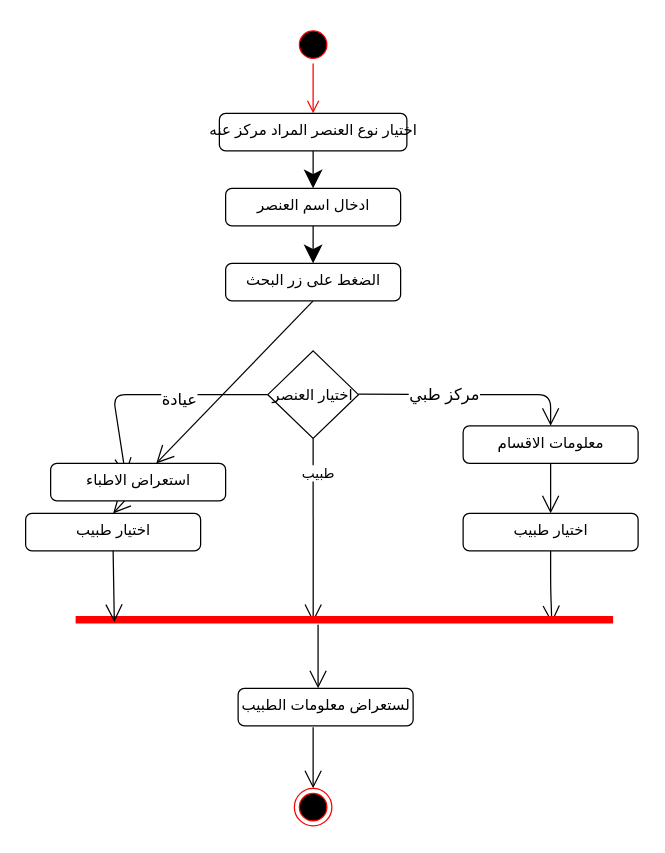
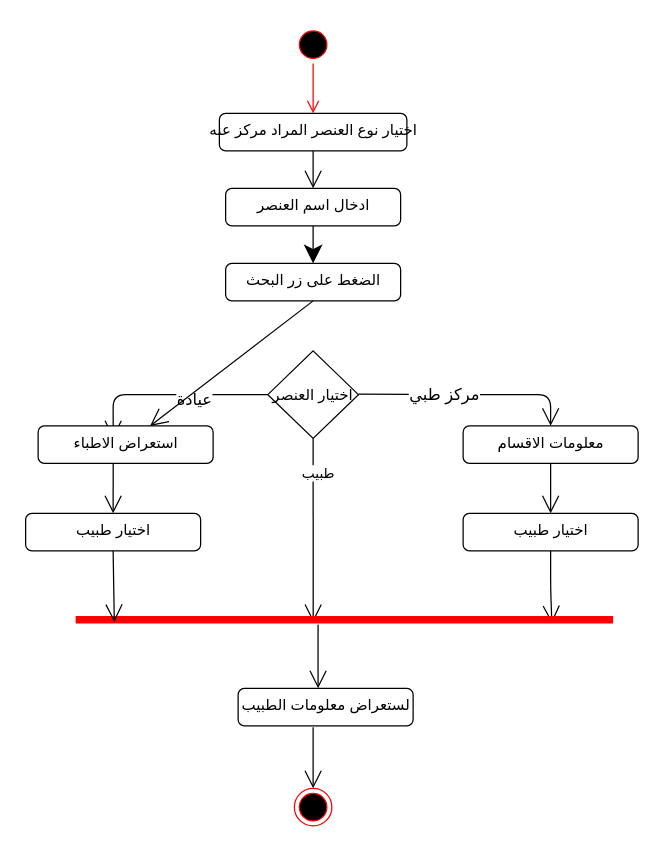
(313, 172) -> (313, 177)
(138, 482) -> (126, 444)
